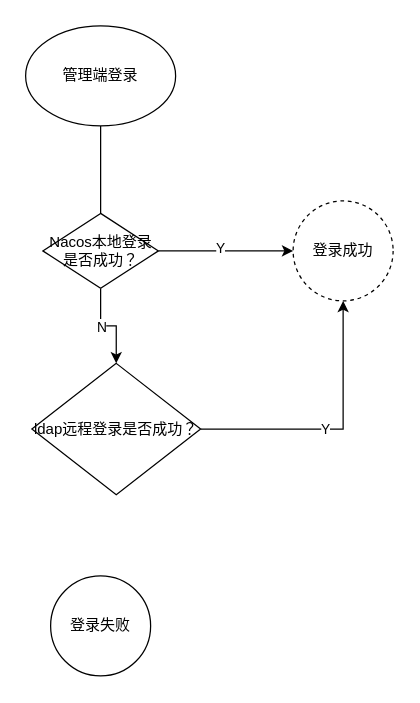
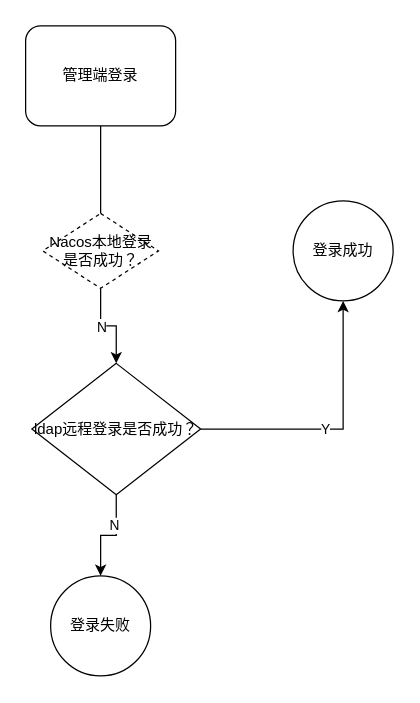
(101, 76) -> (101, 76)
(101, 251) -> (101, 251)
(222, 251) -> none
(343, 251) -> (343, 251)
none -> (113, 535)
